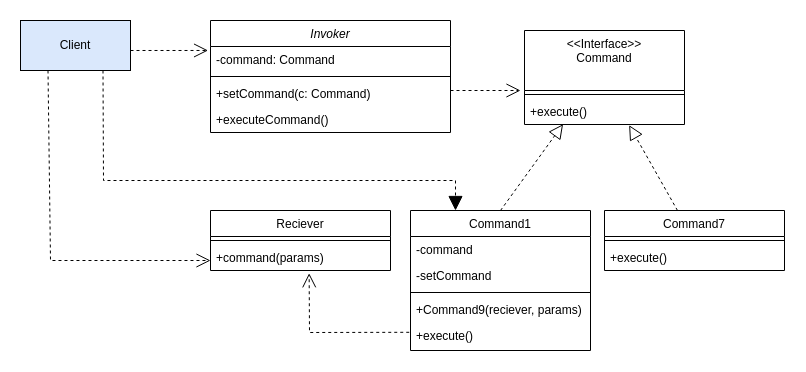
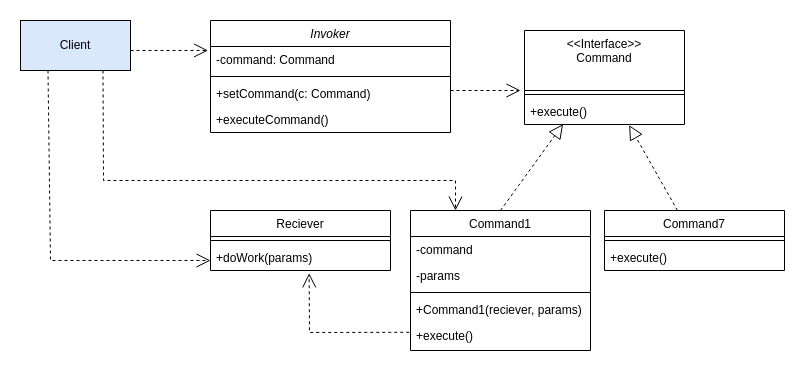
(456, 195) -> (456, 200)
(270, 258) -> (266, 258)
(453, 276) -> (440, 276)
(502, 310) -> (502, 310)
